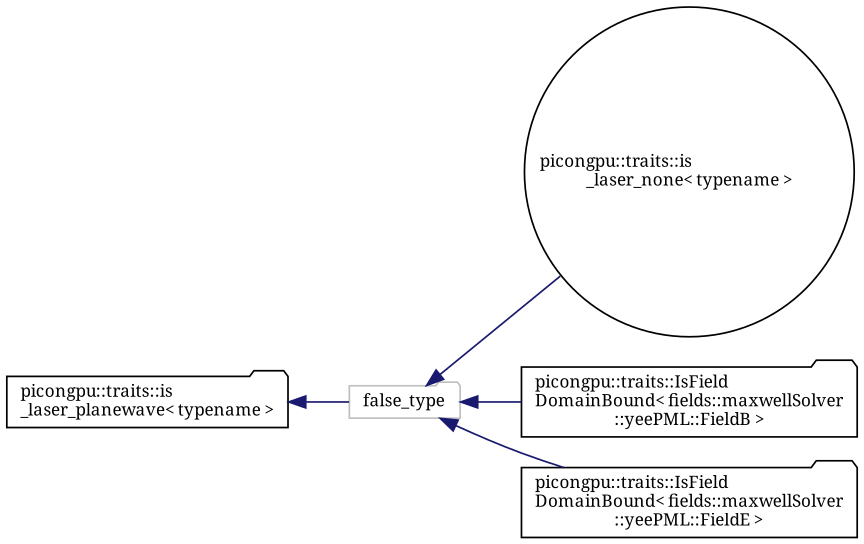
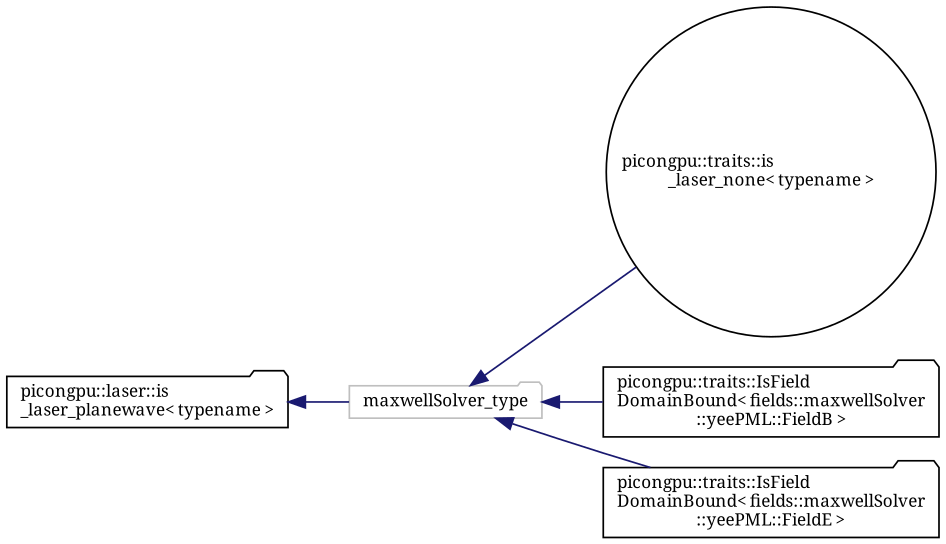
(147, 402) -> (147, 402)
(405, 402) -> (446, 402)
